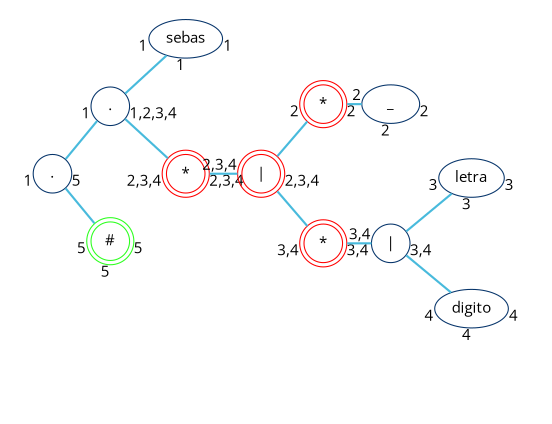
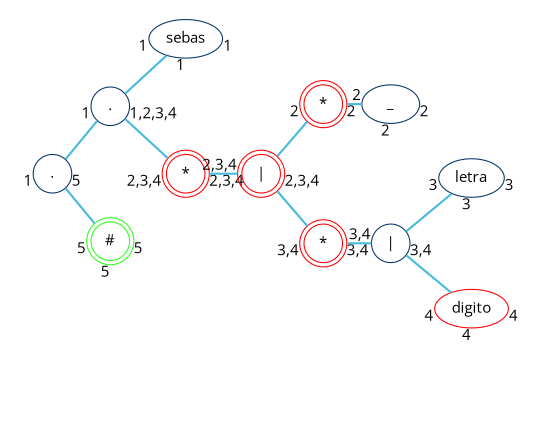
(472, 309) -> (472, 309)
